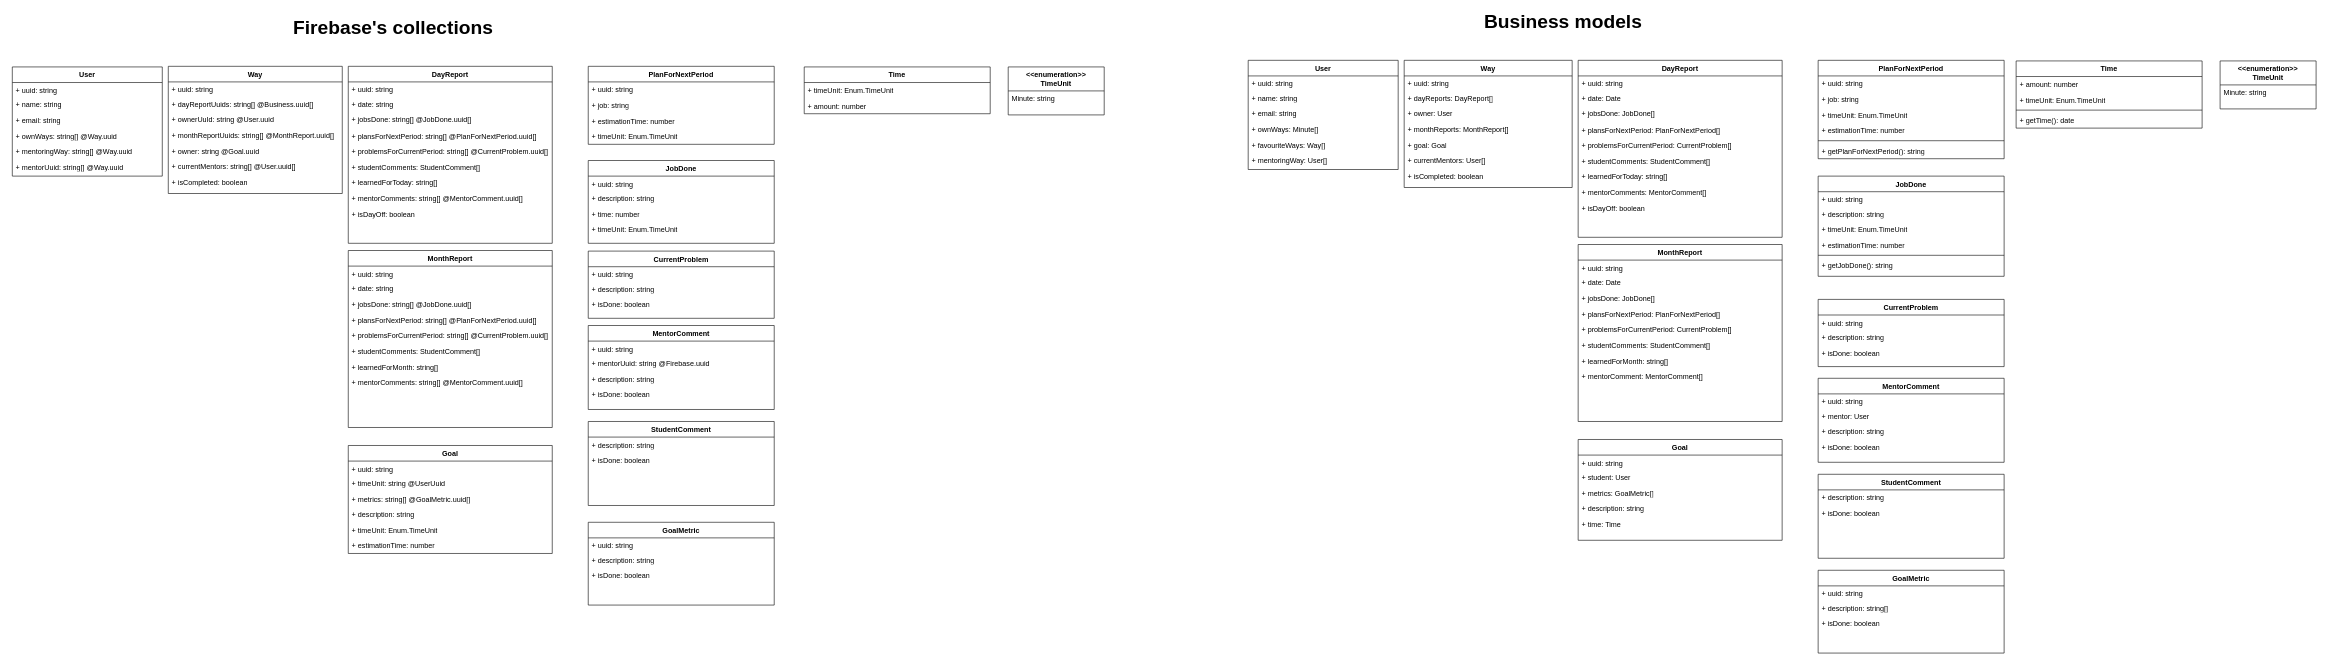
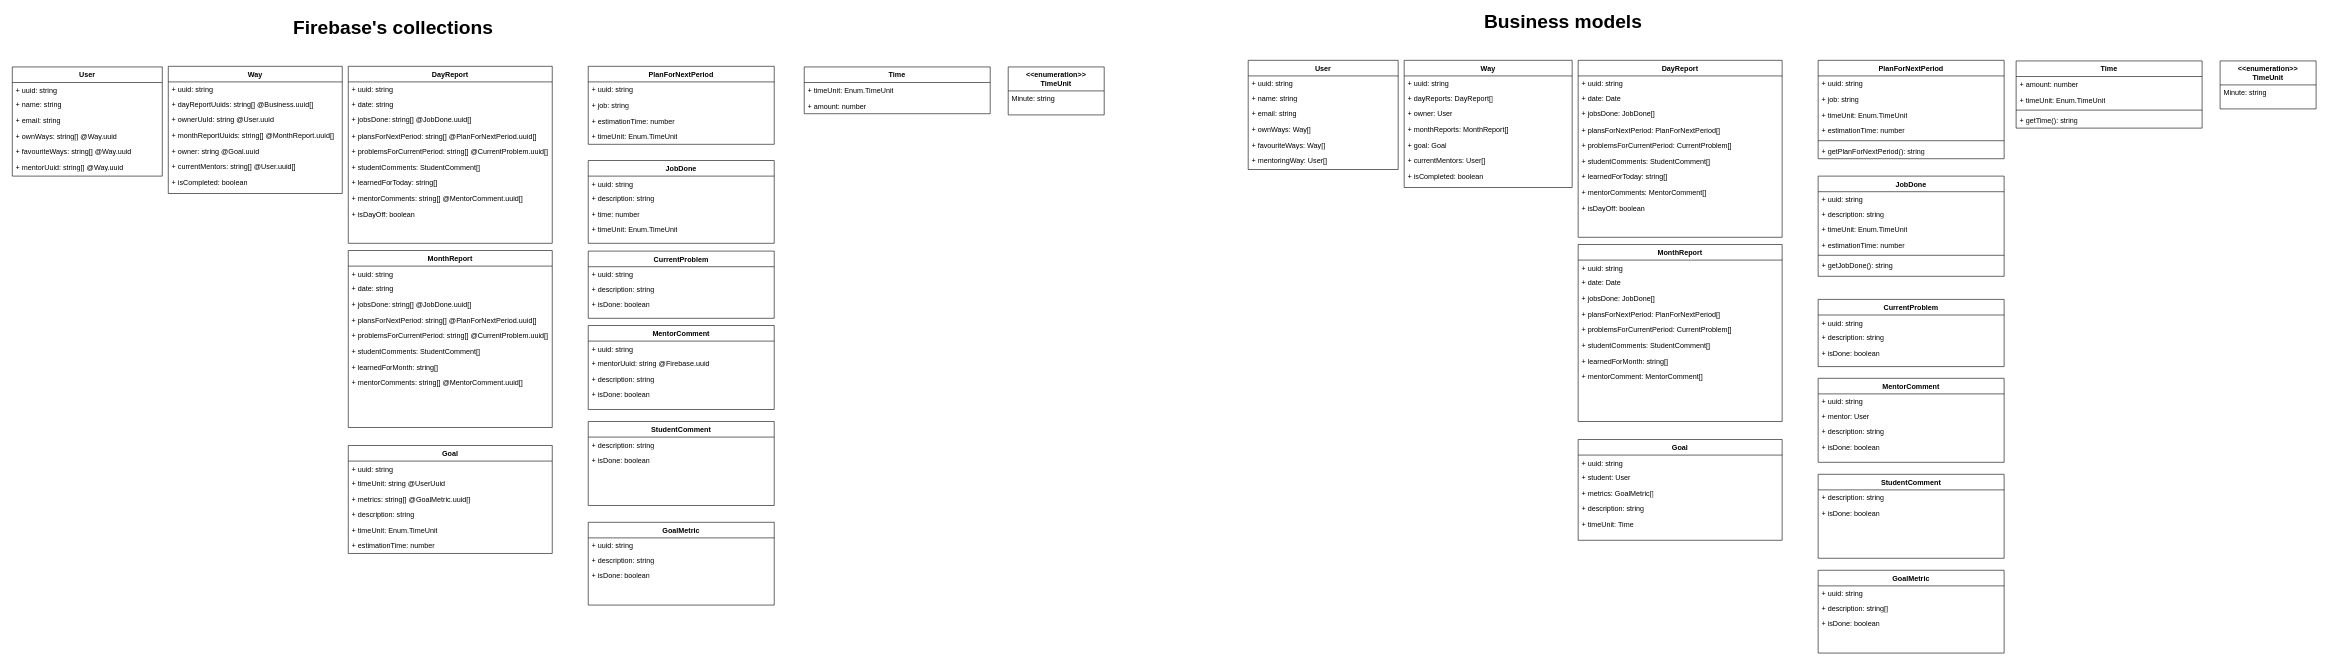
(2050, 121) -> (2054, 121)
(1286, 130) -> (1281, 130)
(77, 152) -> (79, 152)
(1601, 525) -> (1609, 525)
